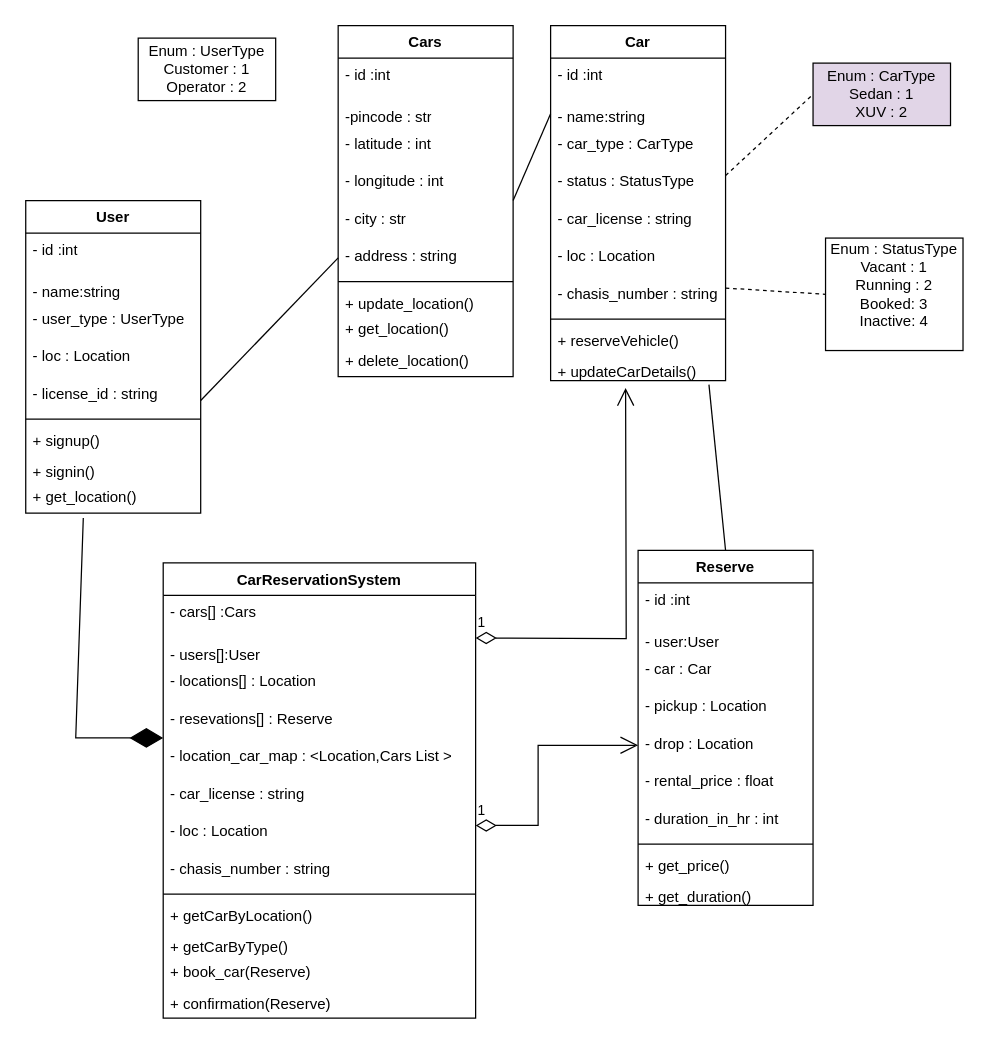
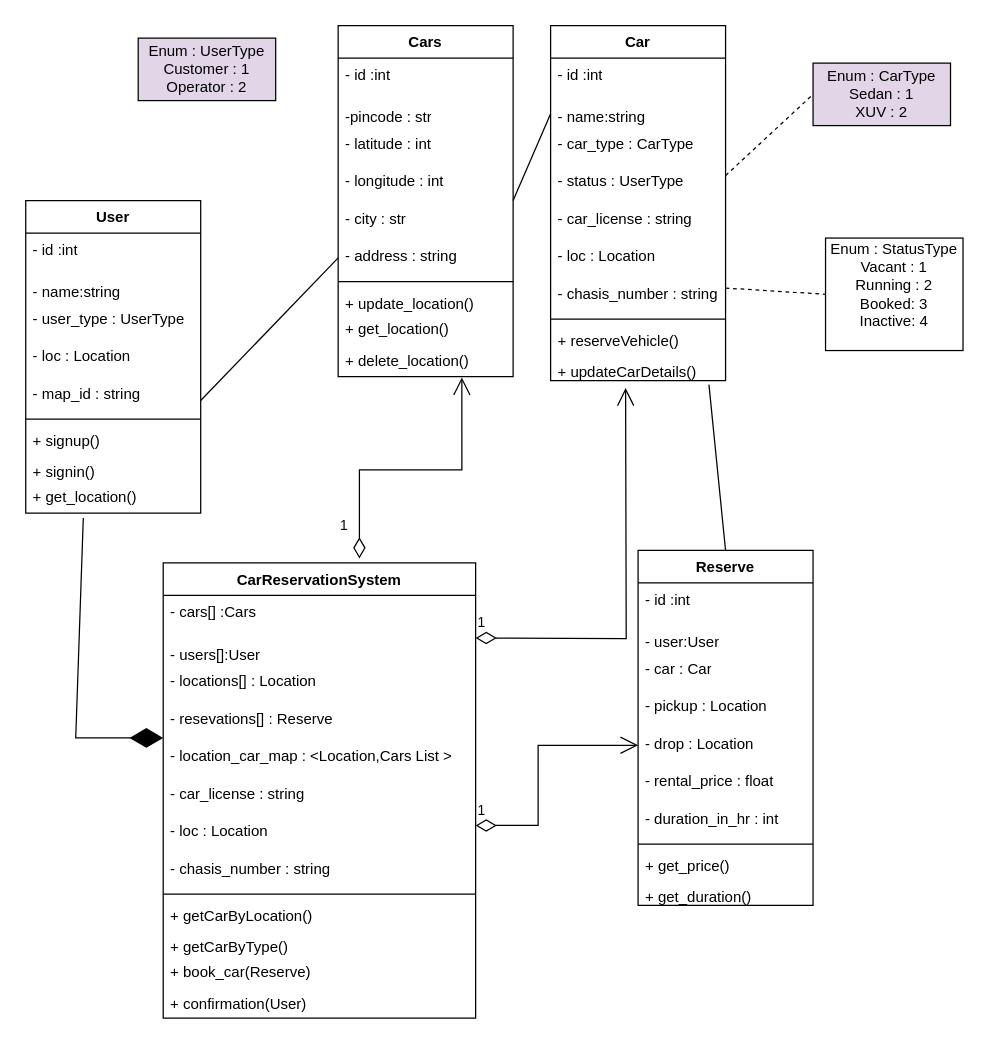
(207, 69) -> (207, 69)
(639, 182) -> (630, 182)
(106, 395) -> (93, 395)
none -> (421, 470)
(261, 1005) -> (249, 1005)
